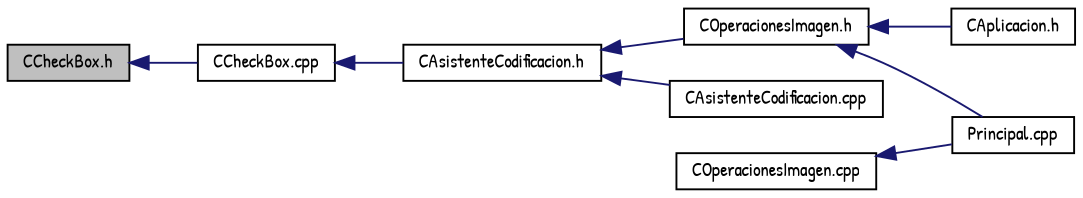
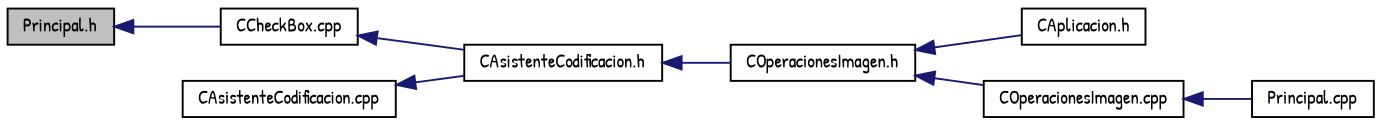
(68, 63) -> (61, 27)
(920, 81) -> (959, 82)
(645, 82) -> (440, 79)
